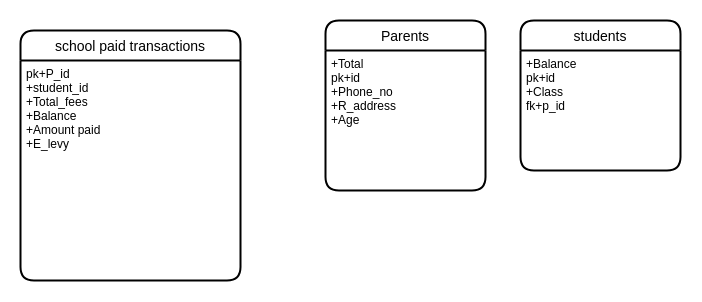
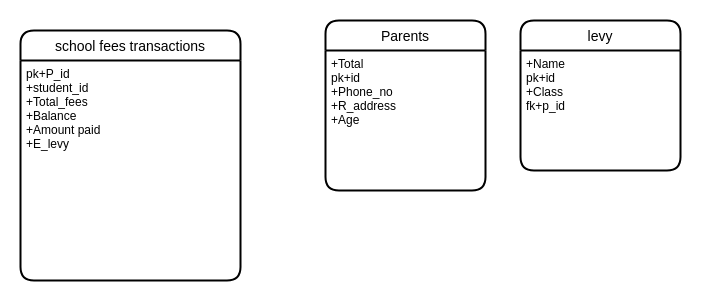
(600, 36) -> (600, 36)
(130, 46) -> (130, 46)
(551, 64) -> (543, 64)
